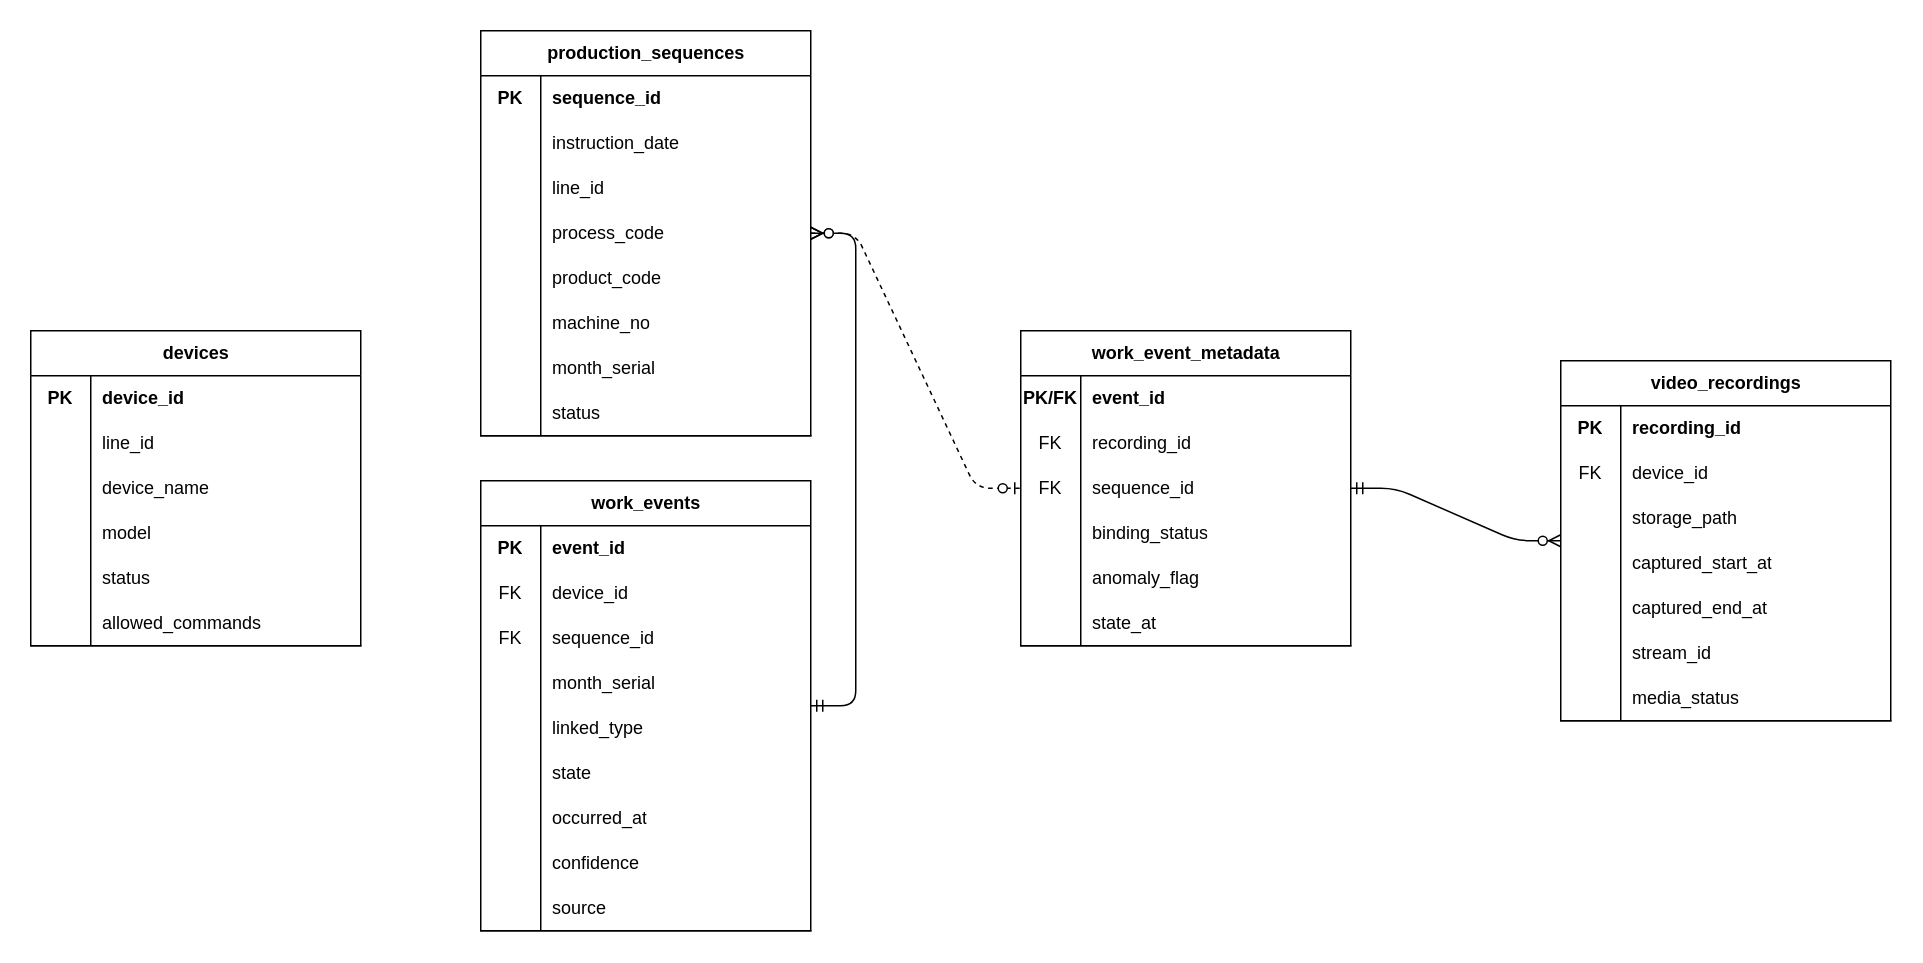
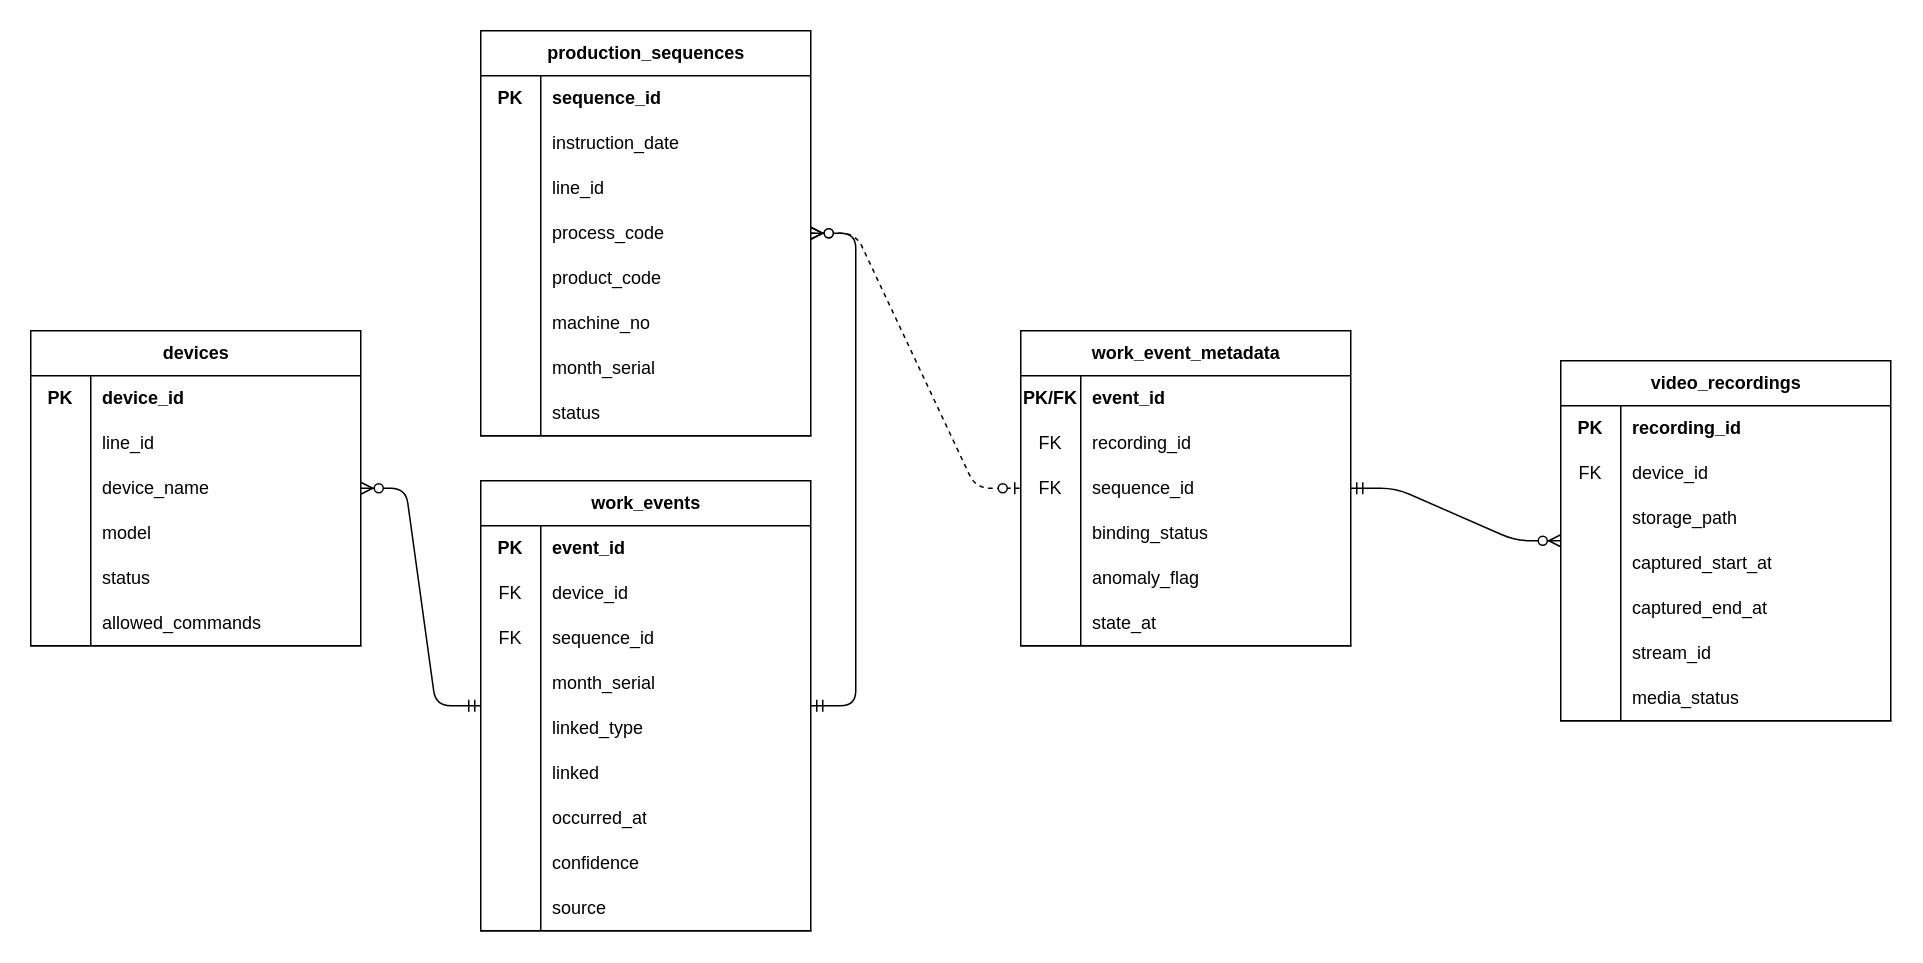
none -> (421, 597)
(578, 773) -> (578, 773)
